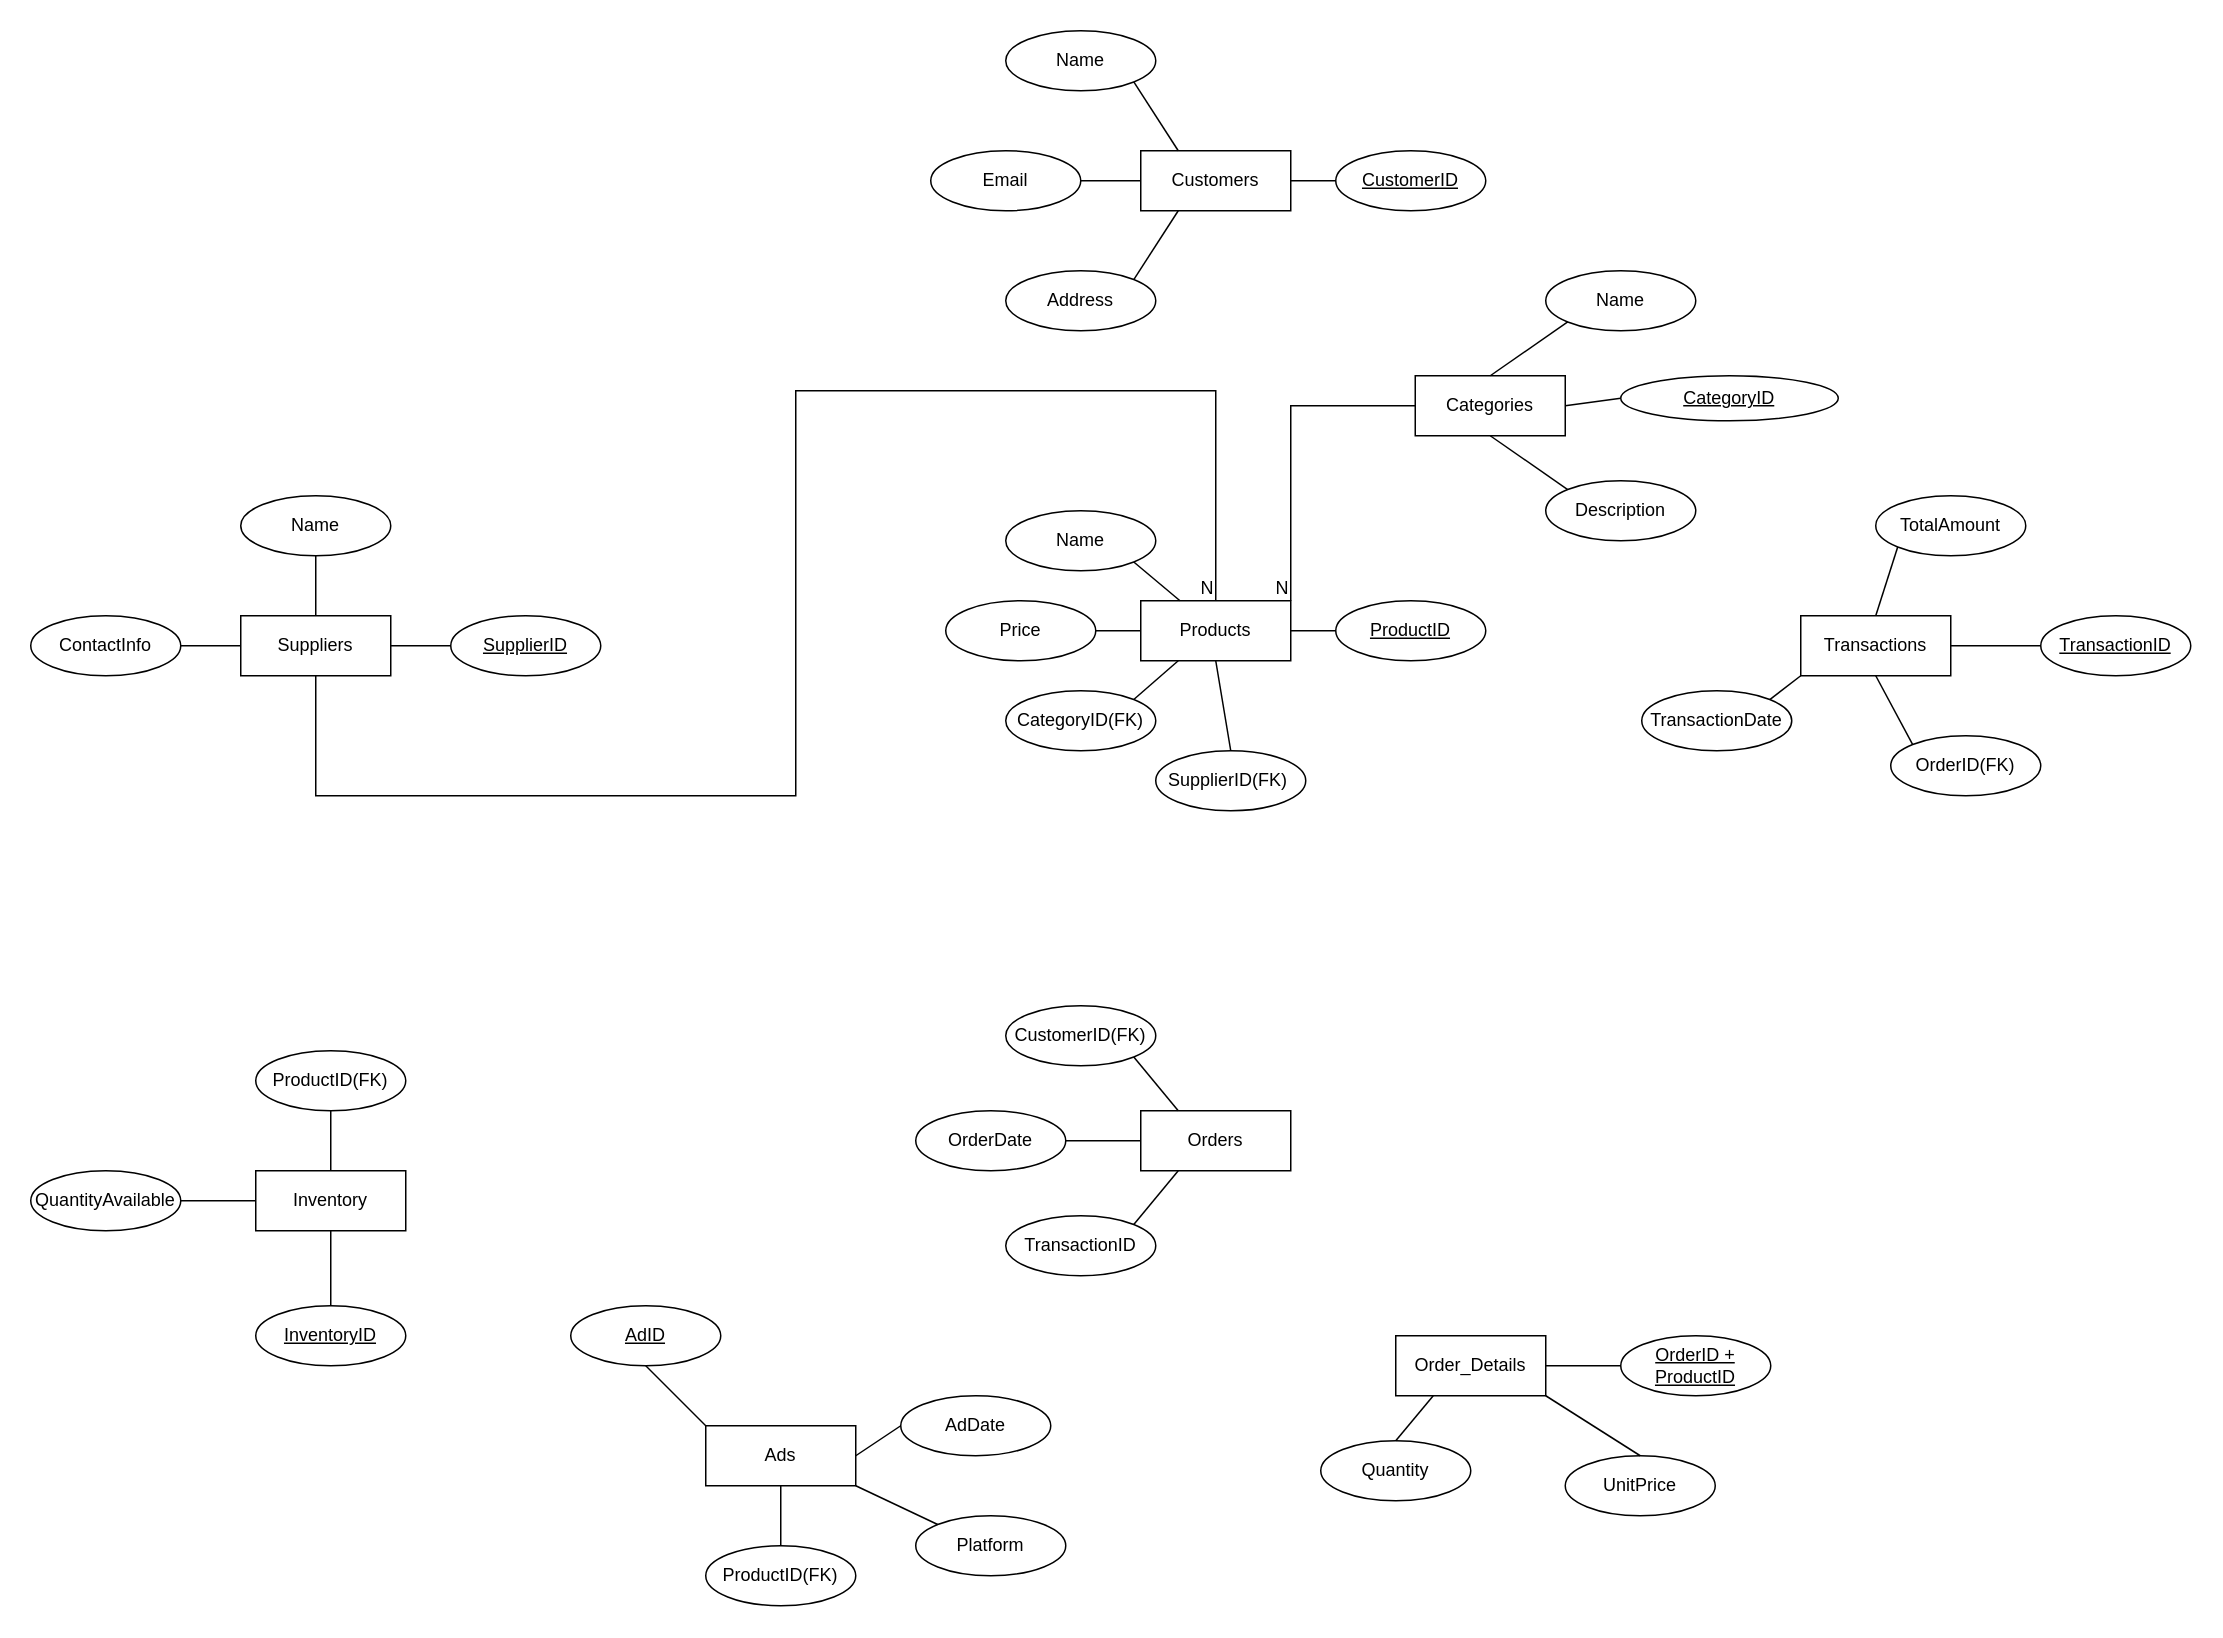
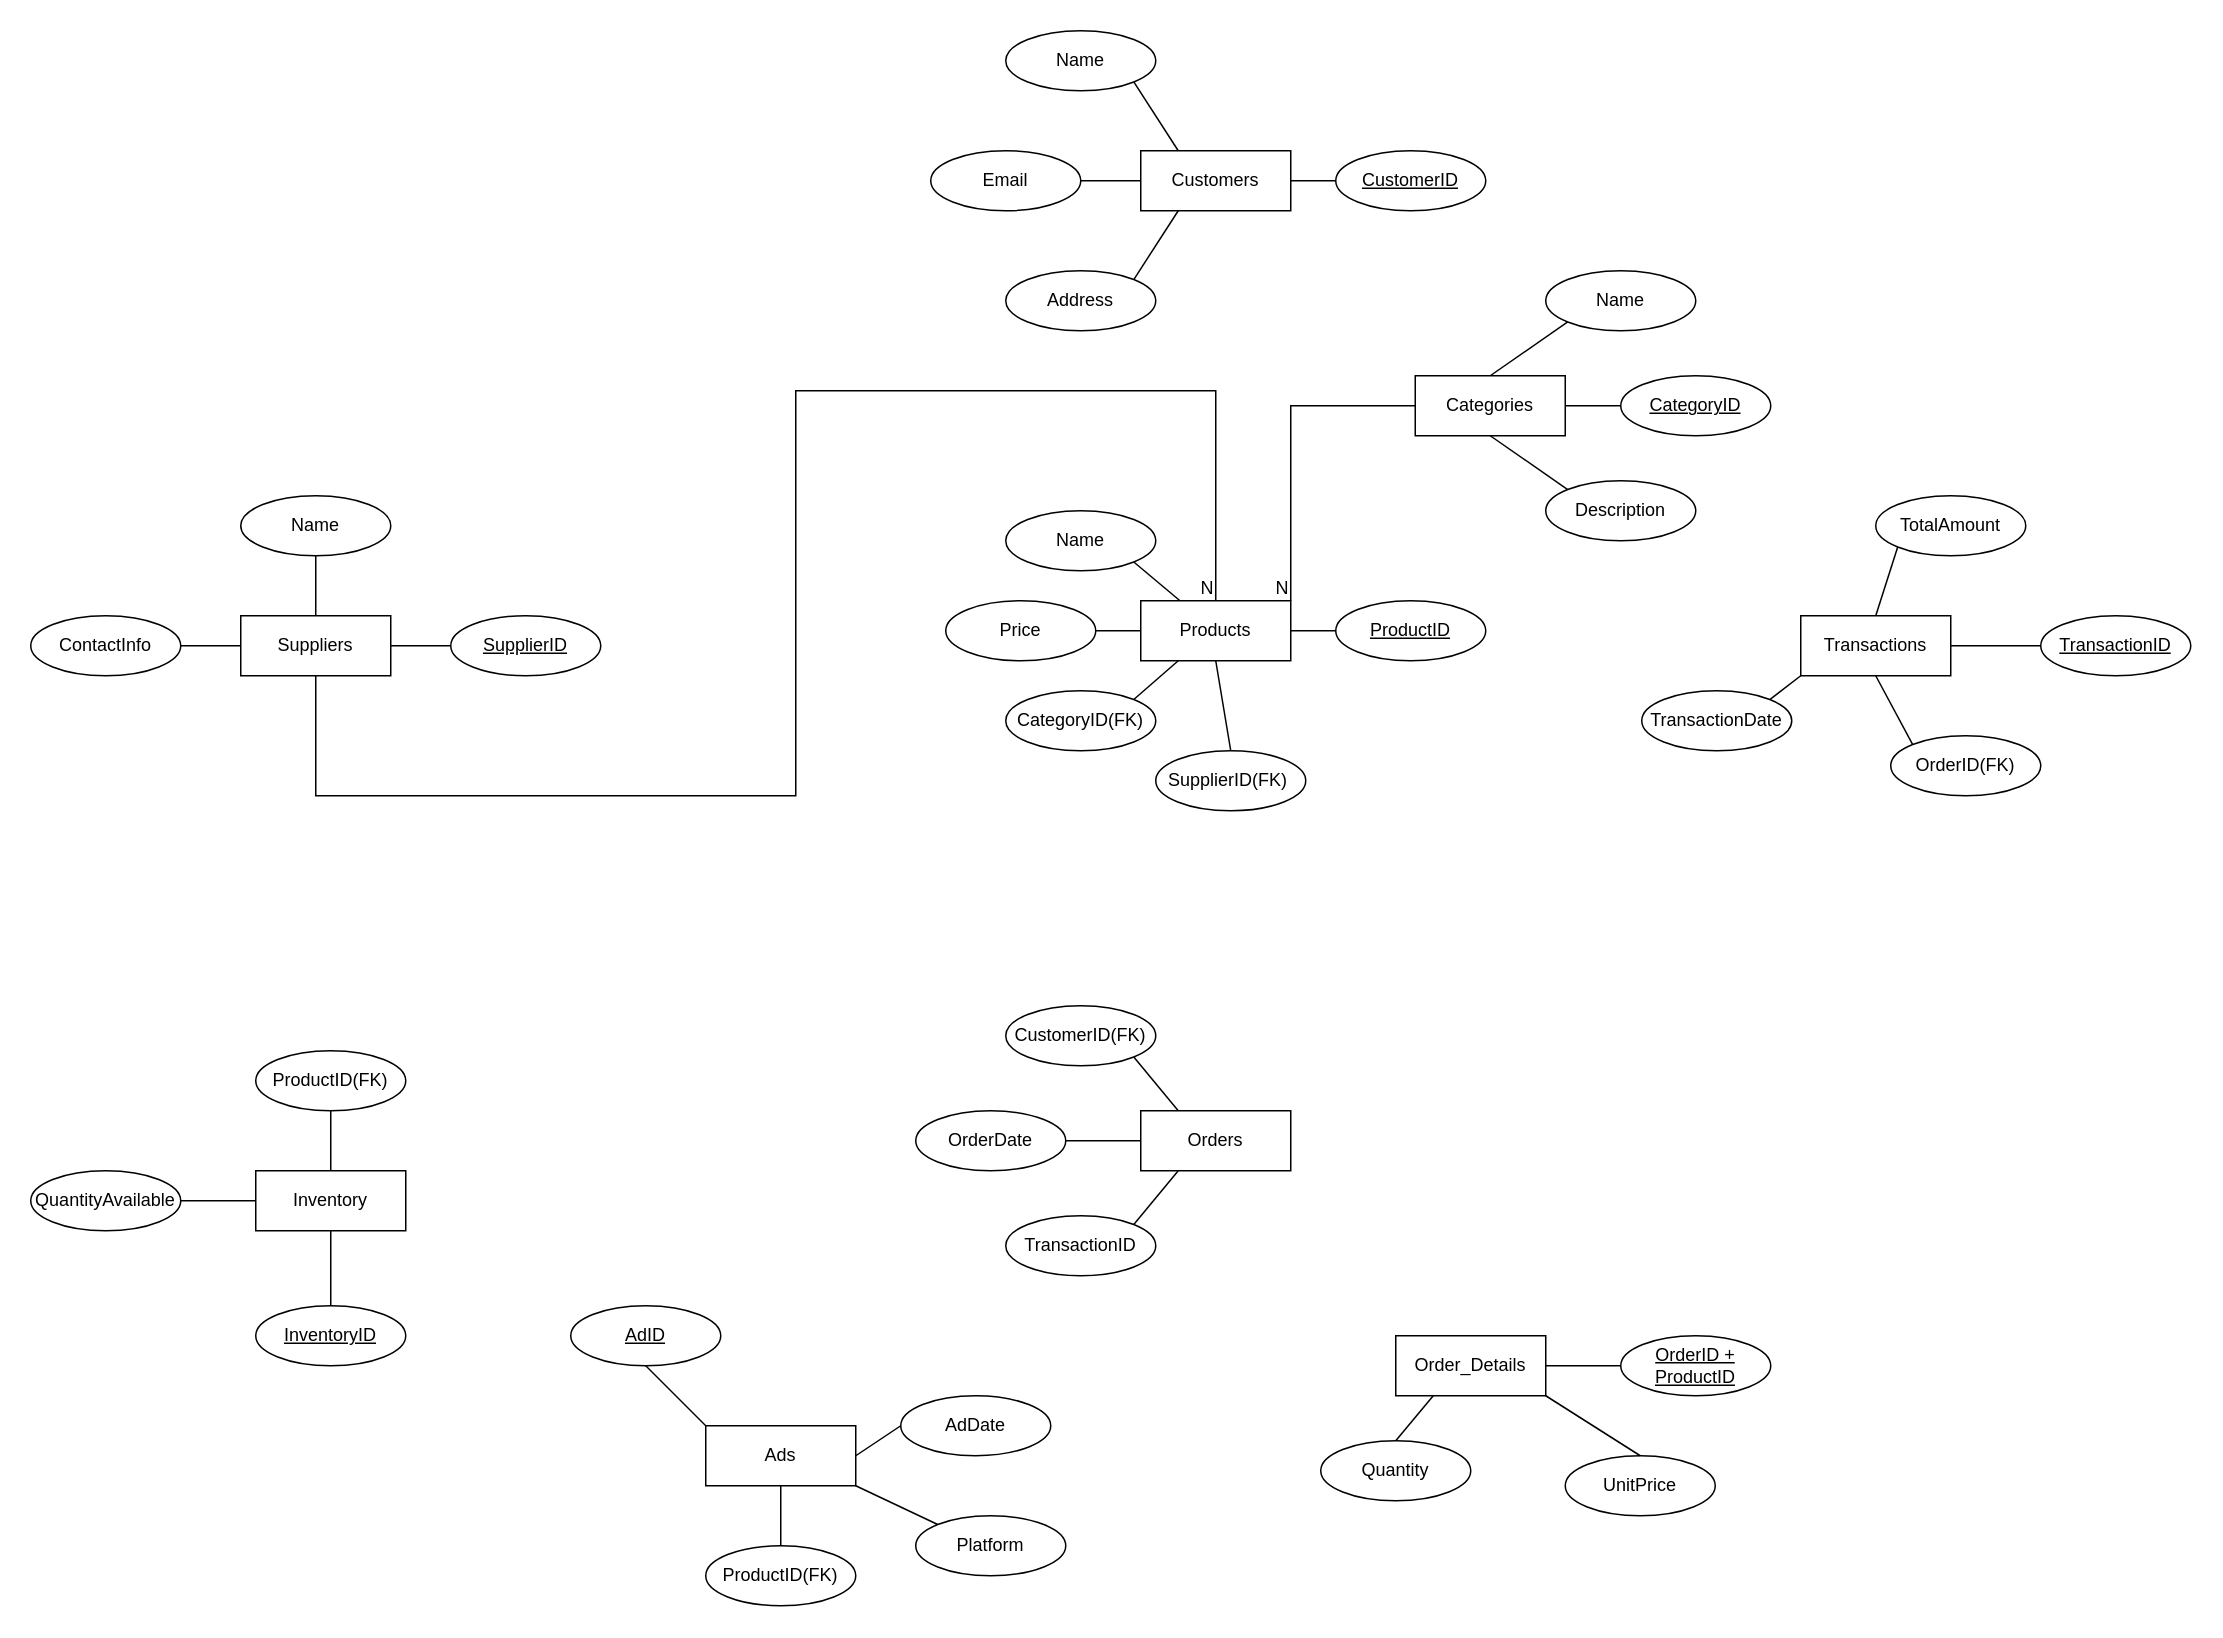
(1730, 398) -> (1696, 406)
